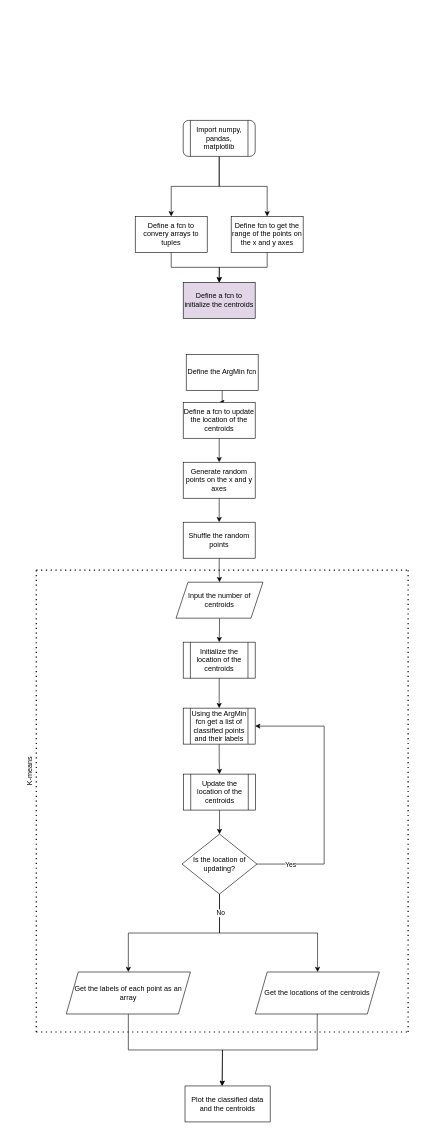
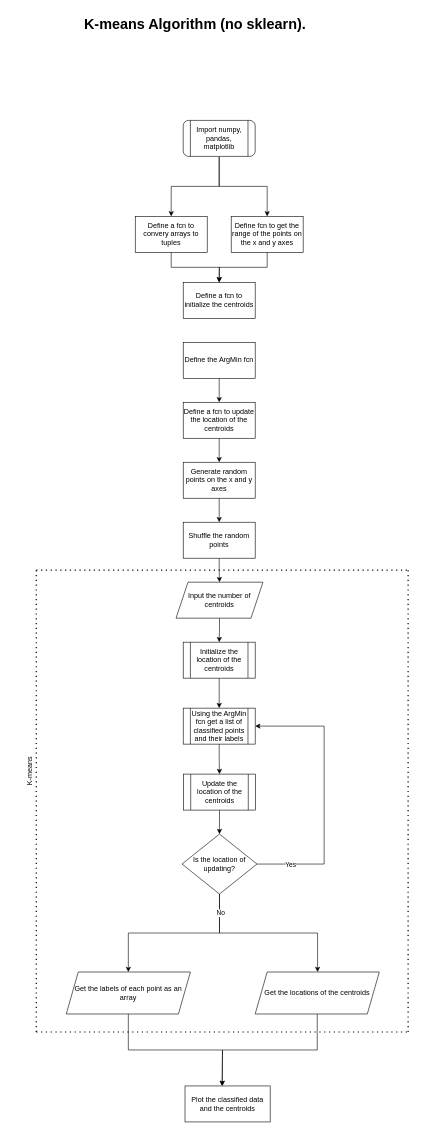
none -> (219, 27)
(219, 300) -> (219, 300)
(222, 372) -> (219, 360)
